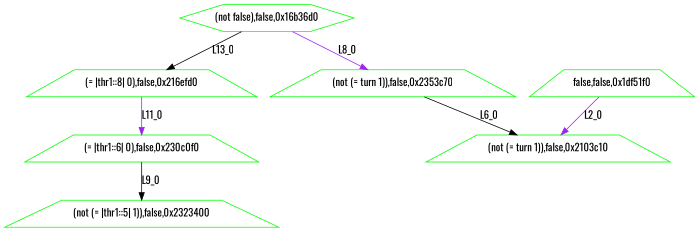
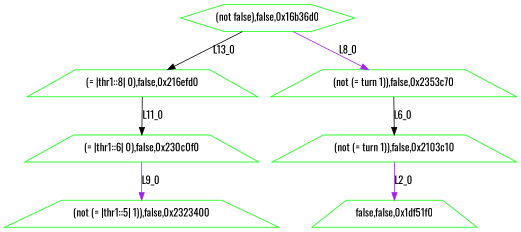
(142, 112) -> (142, 112)
(583, 113) -> (394, 177)
(142, 177) -> (142, 177)
